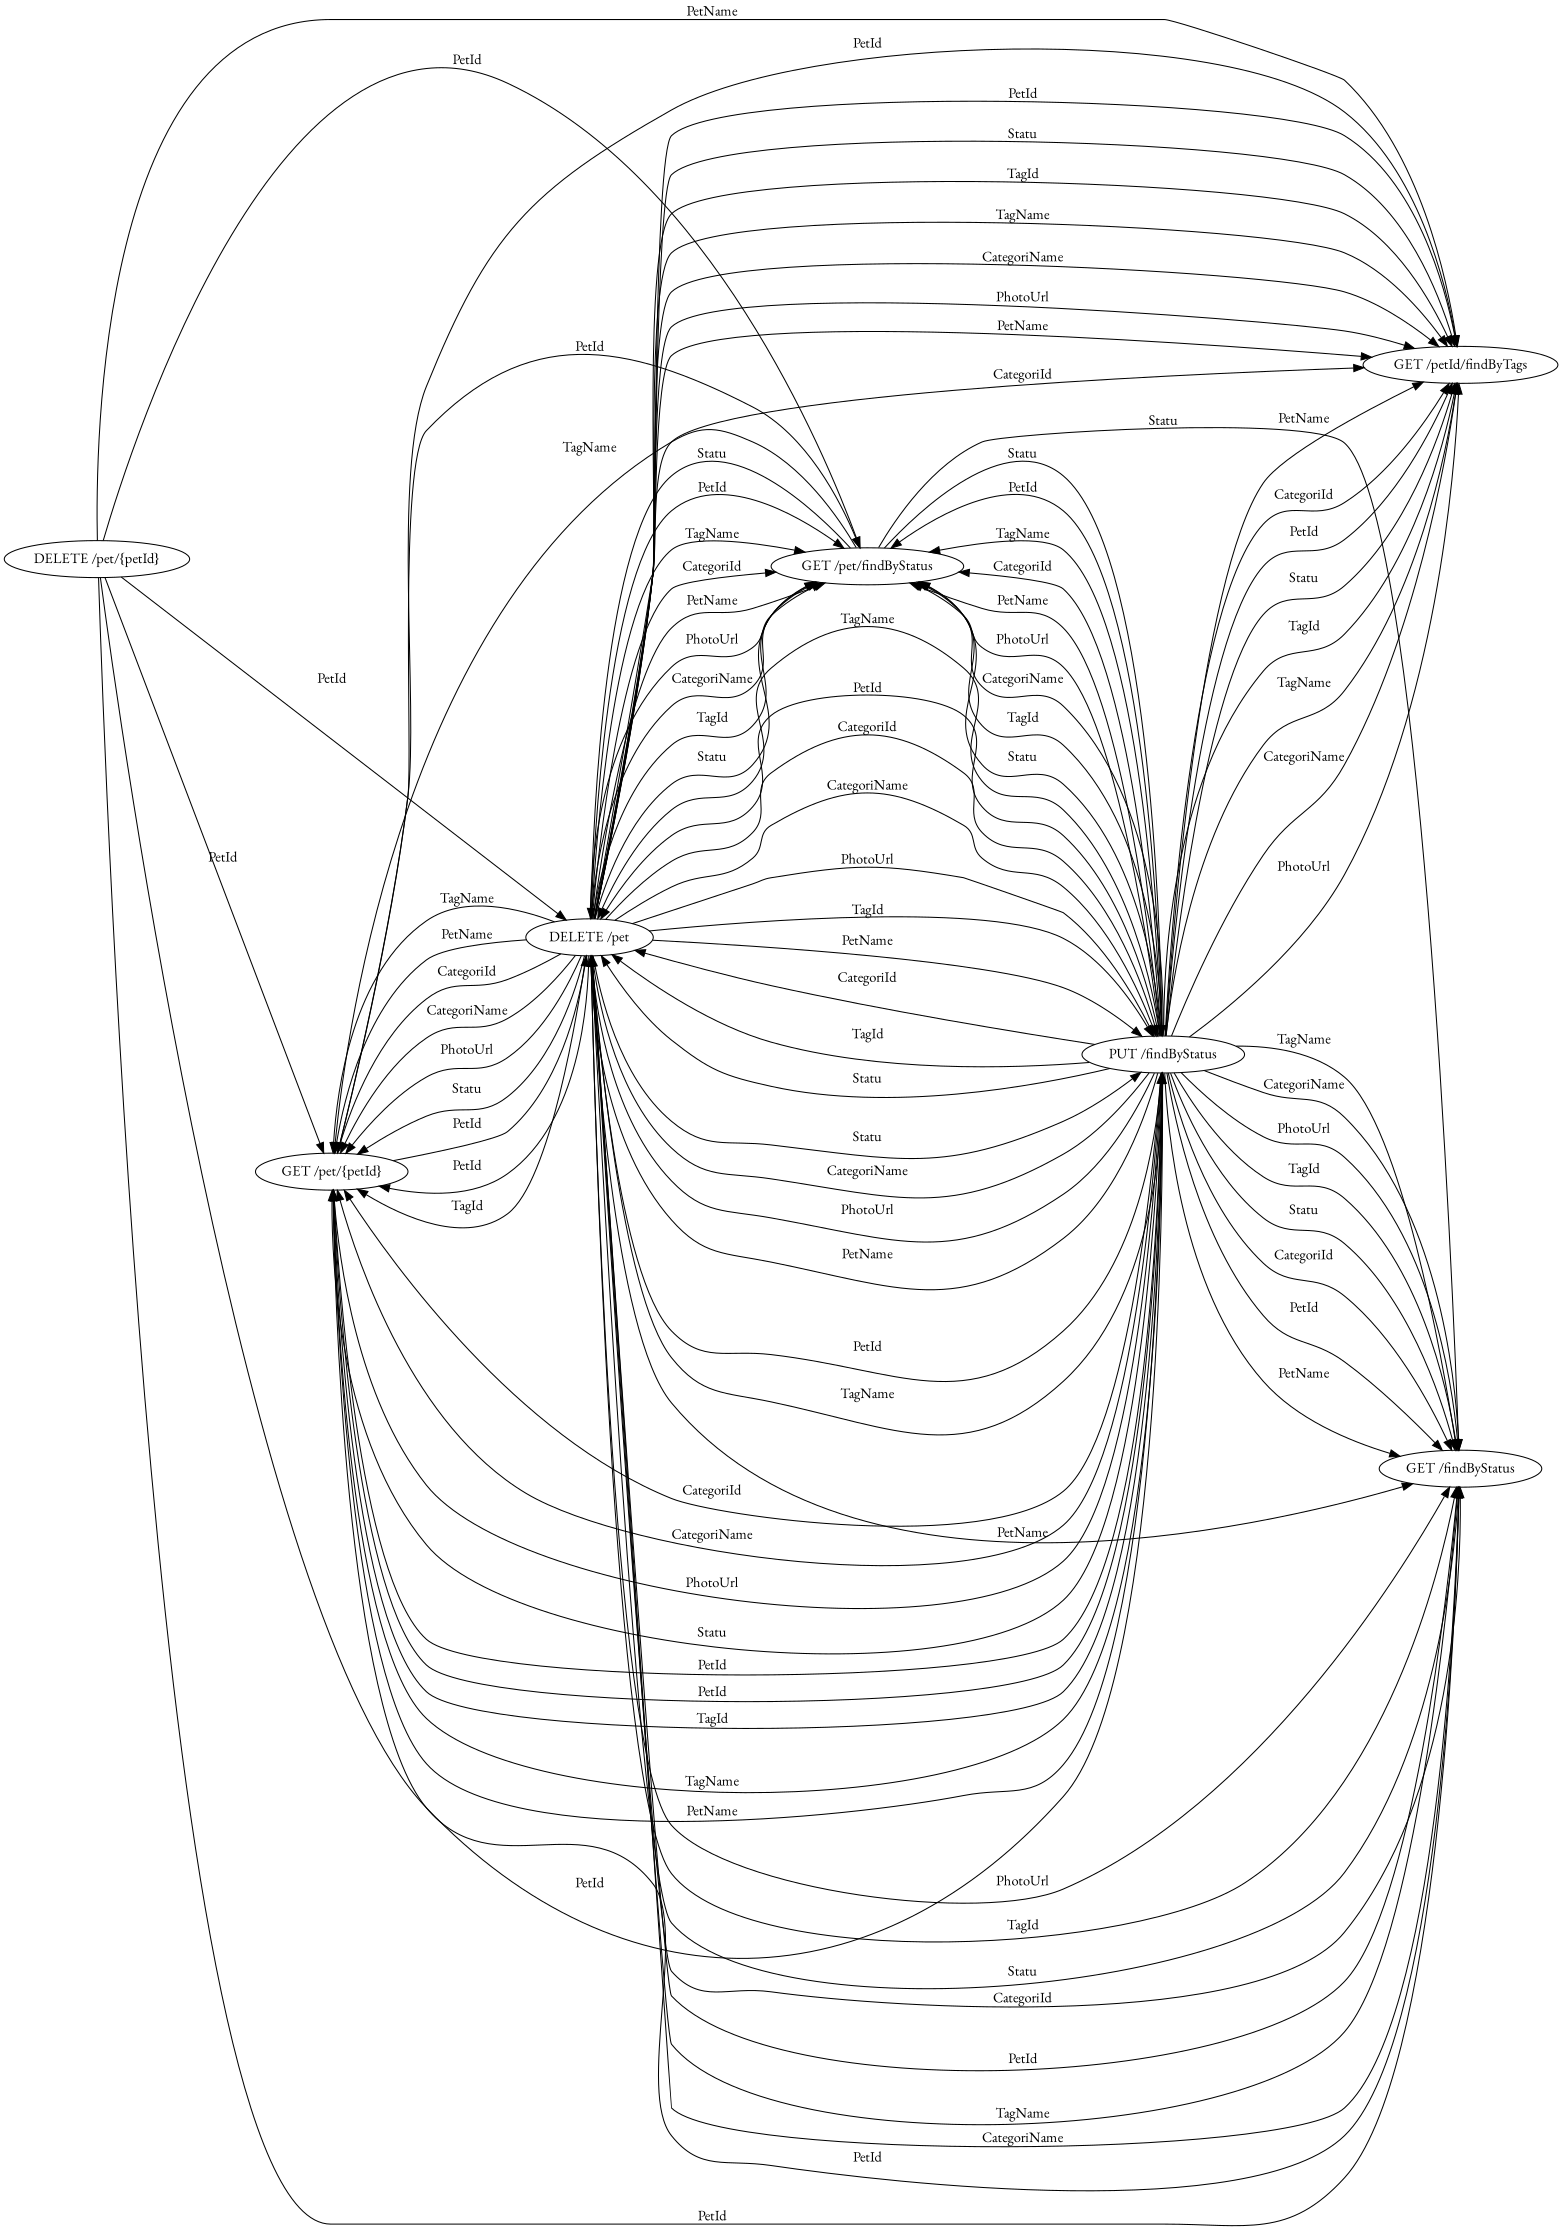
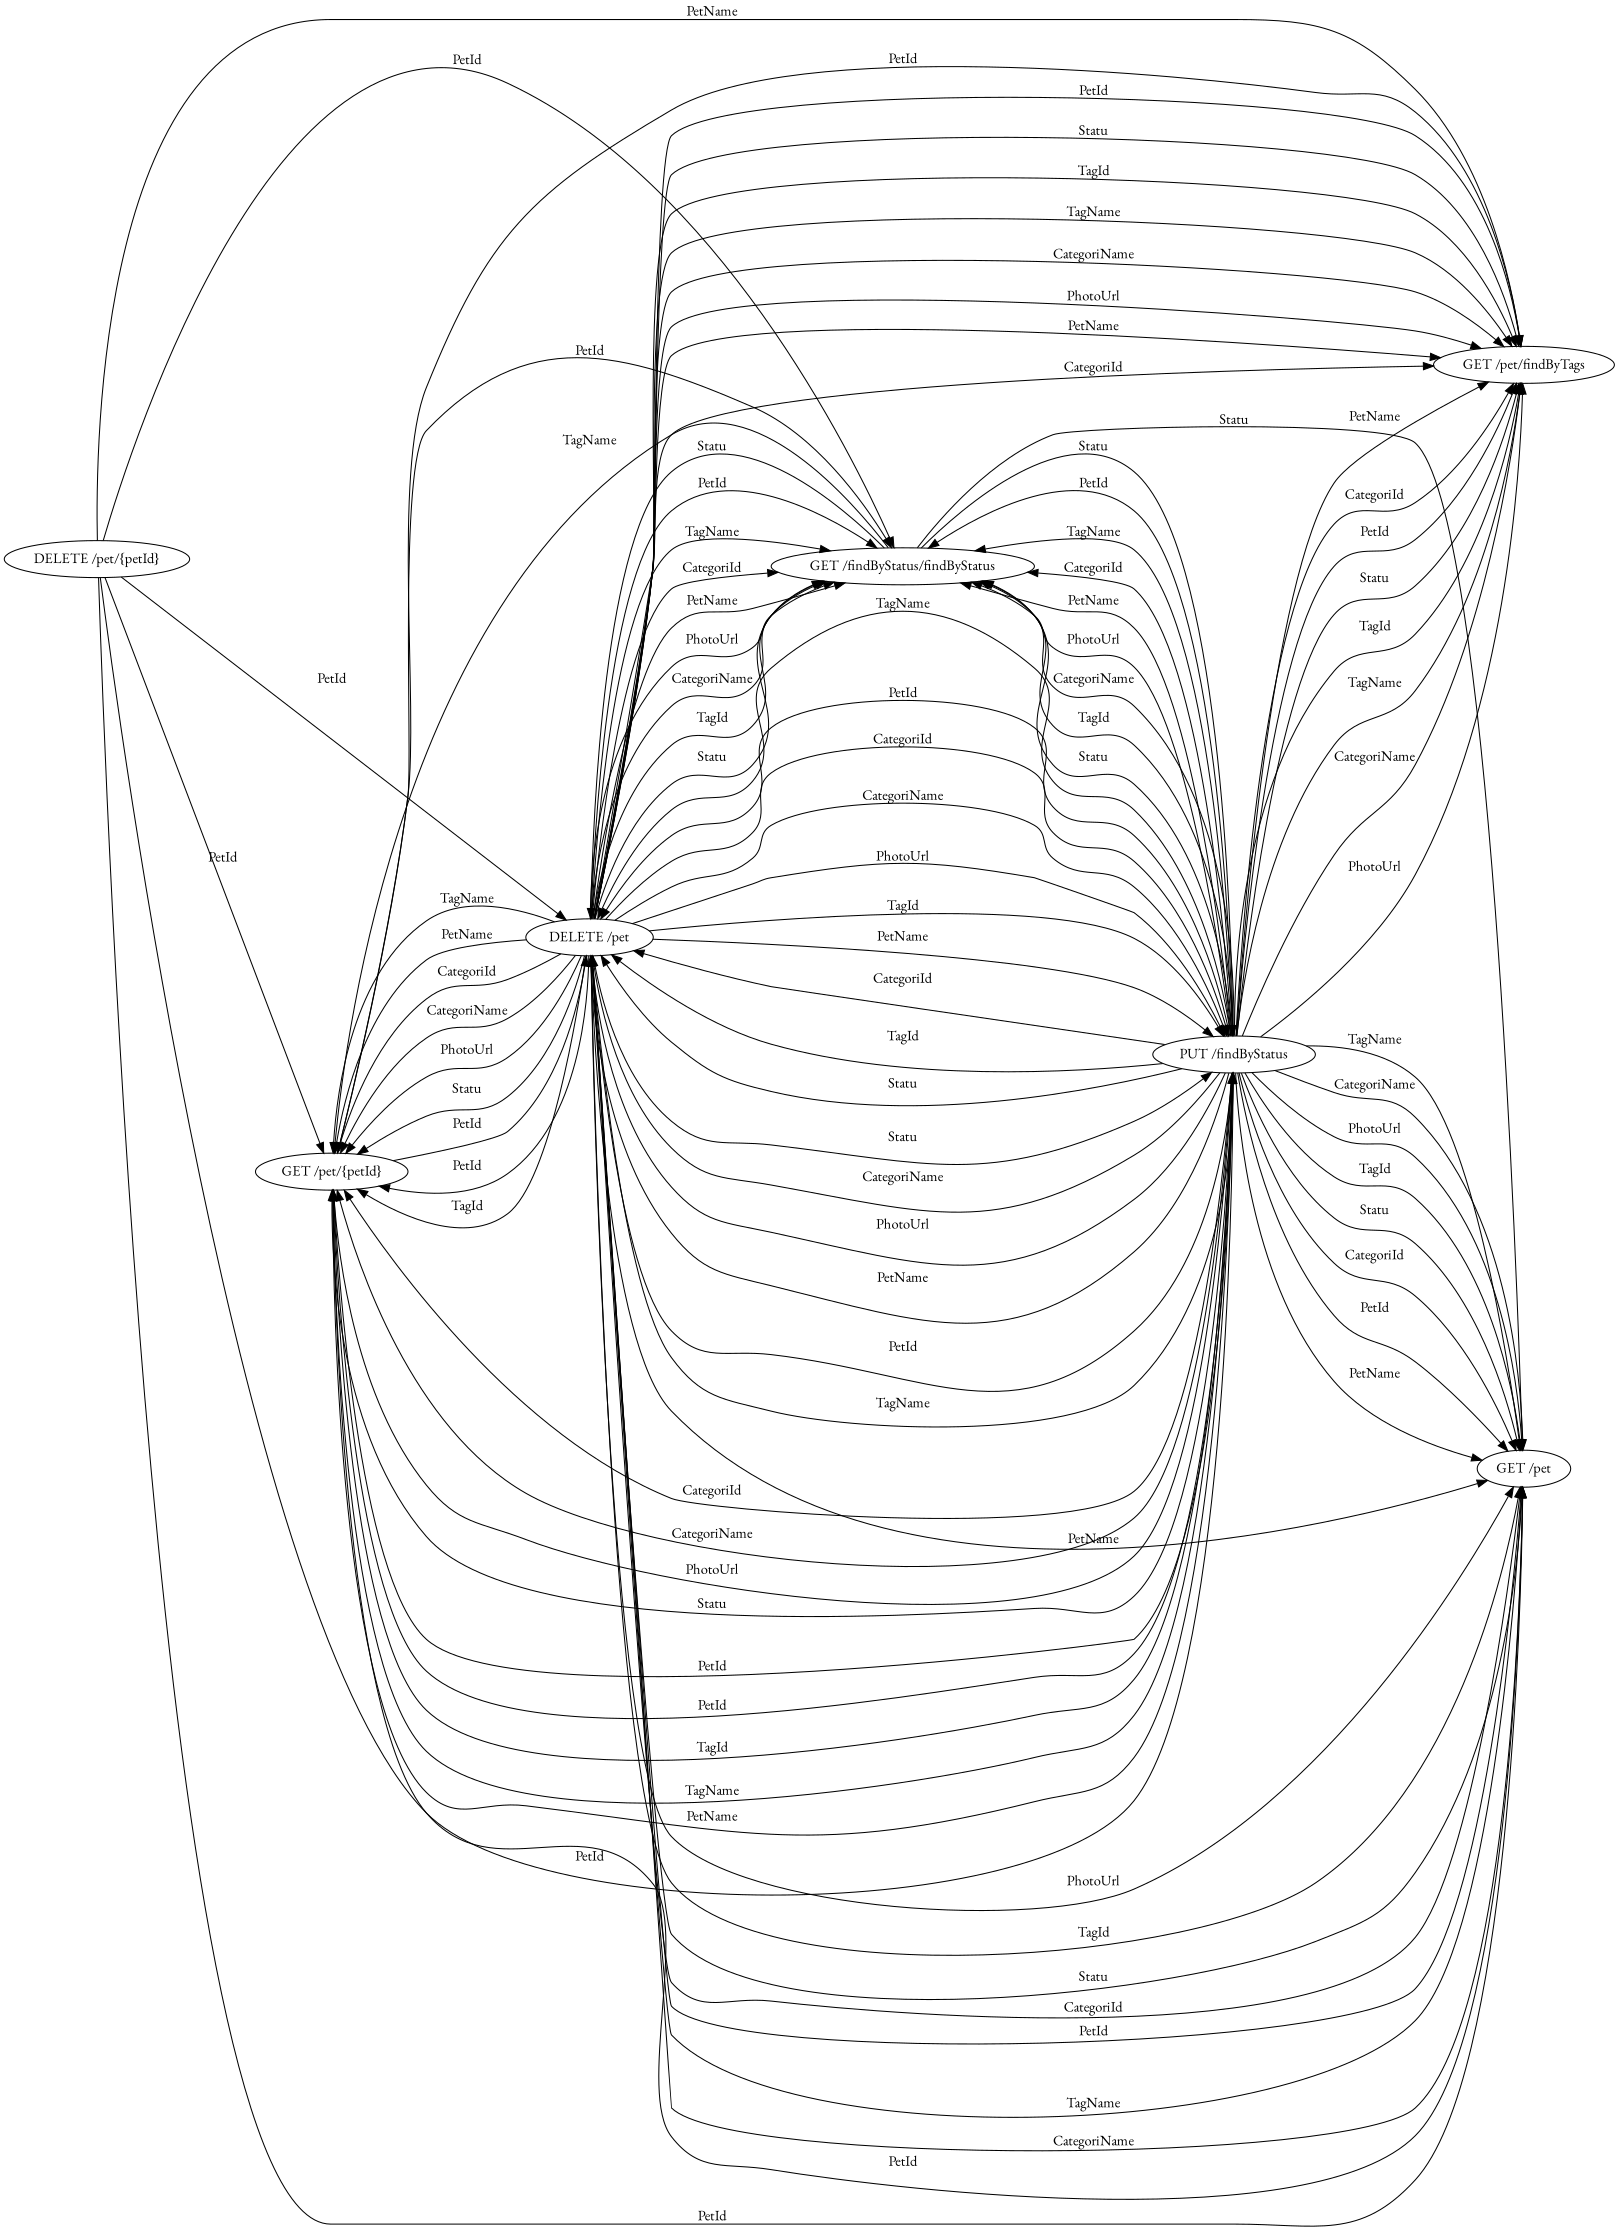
(1460, 365) -> (1524, 365)
(867, 566) -> (903, 566)
(1460, 1469) -> (1524, 1469)
